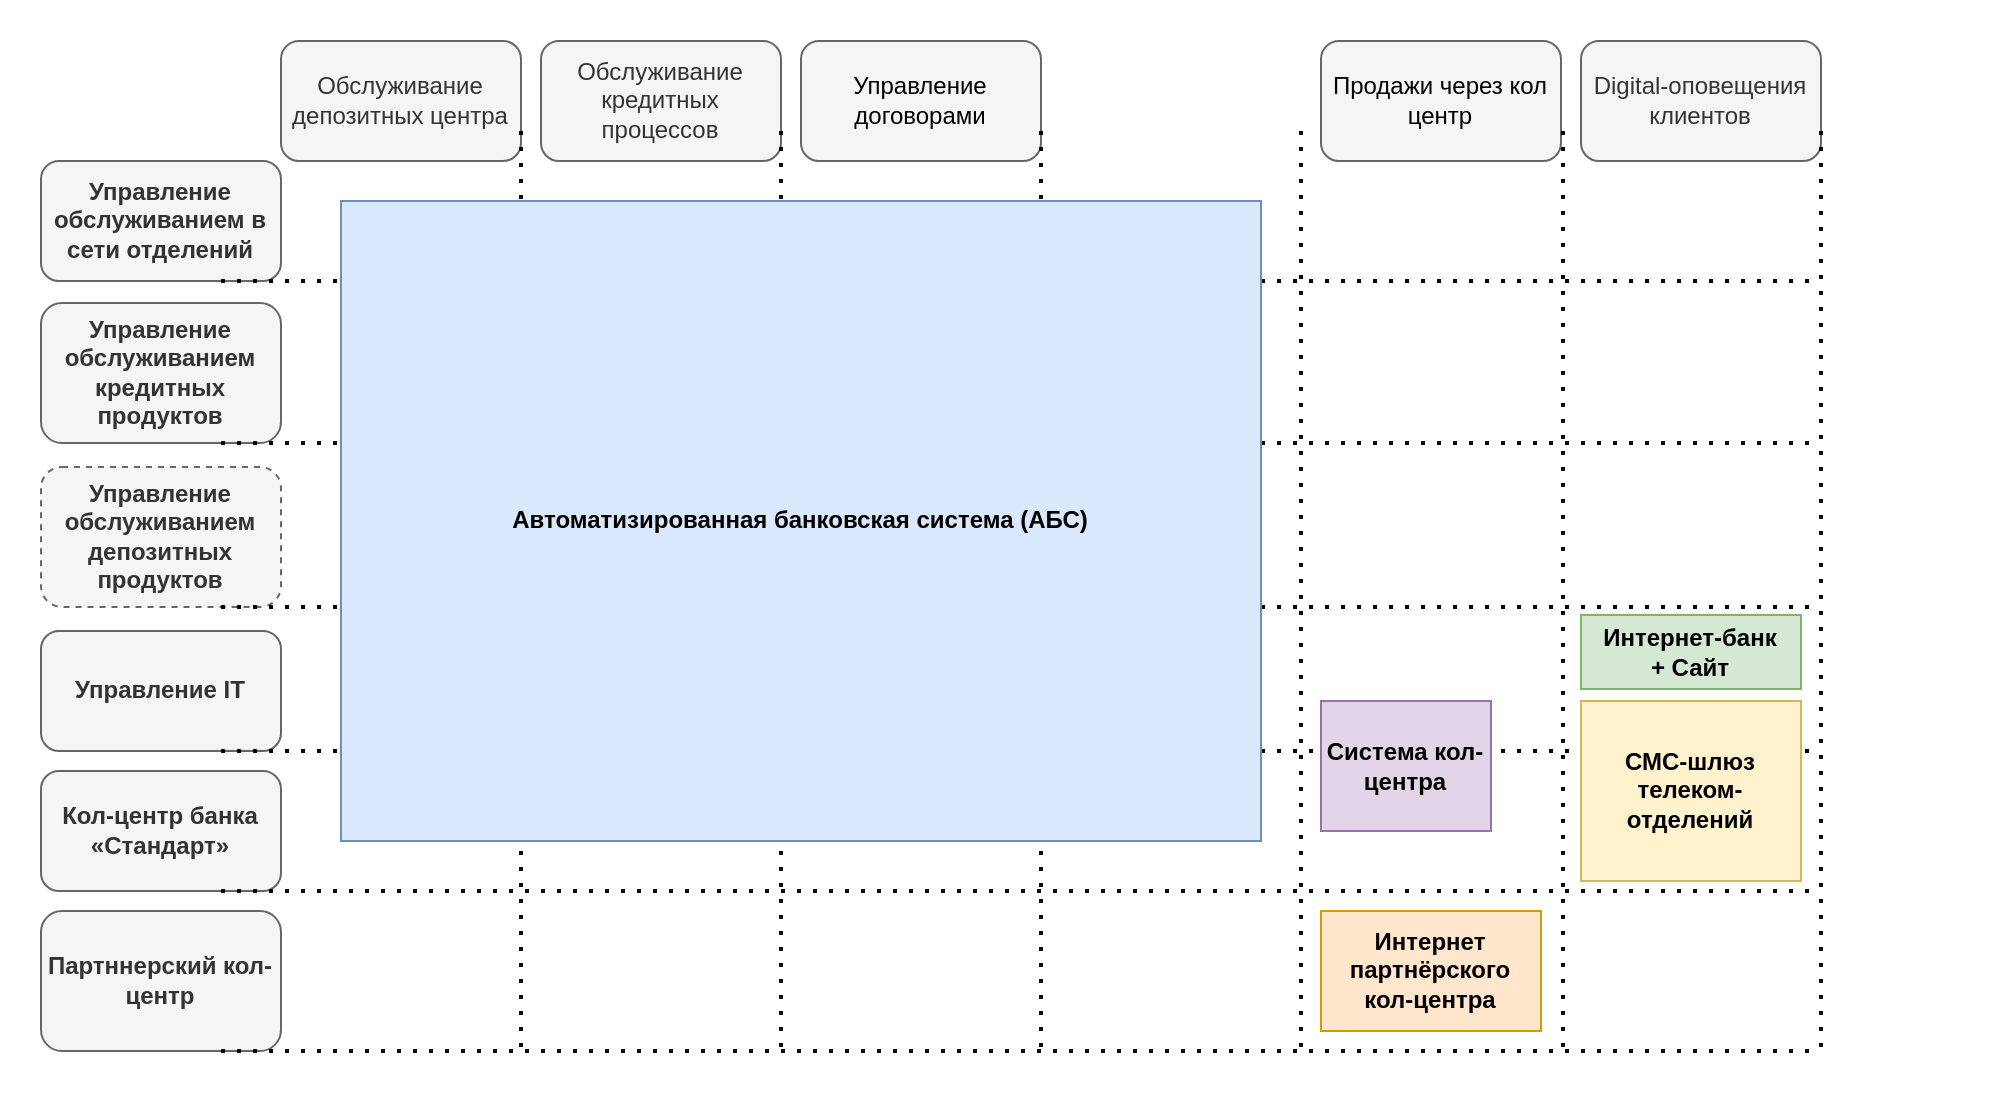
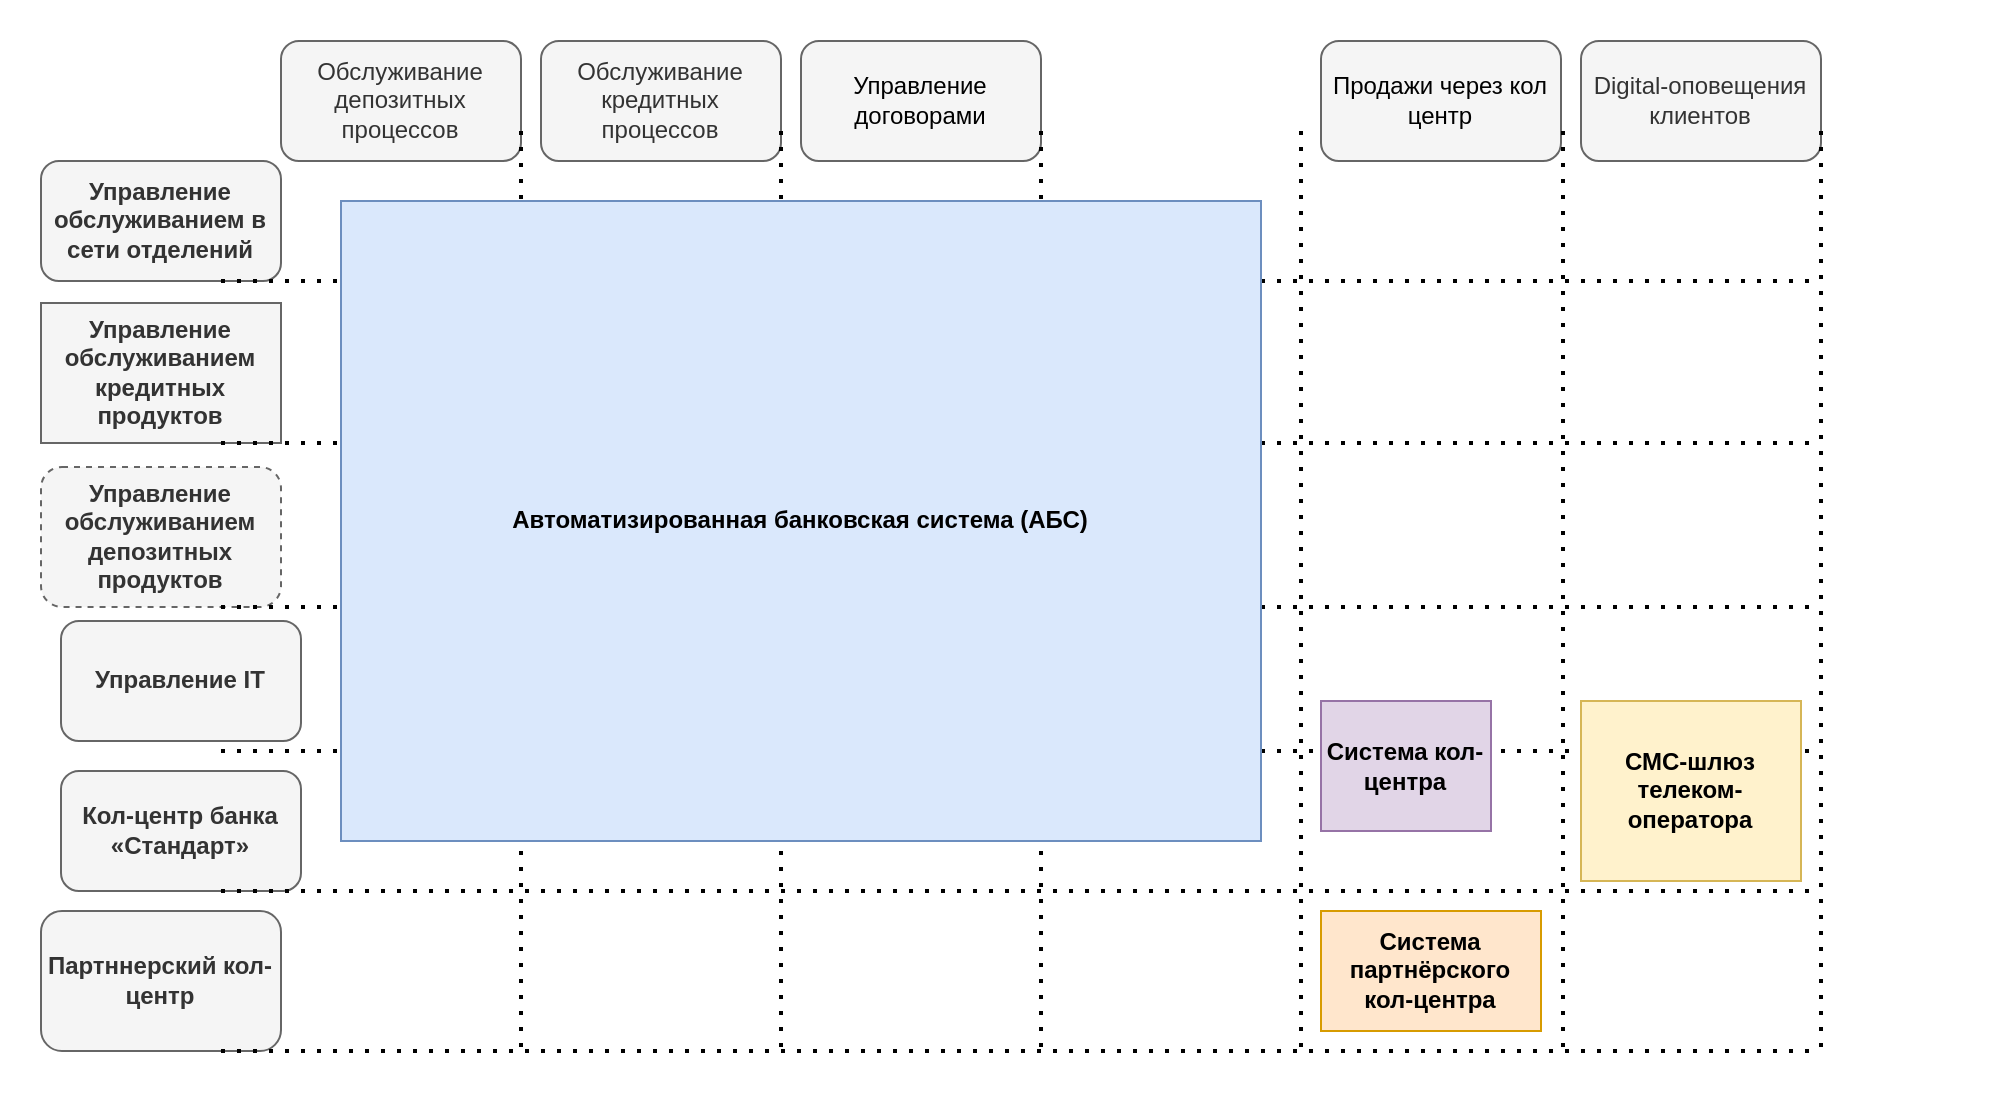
(401, 101) -> (401, 101)
(161, 373) -> (161, 373)
(1691, 652) -> none
(161, 691) -> (181, 681)
(1691, 791) -> (1691, 791)
(161, 831) -> (181, 831)
(1431, 971) -> (1431, 971)
